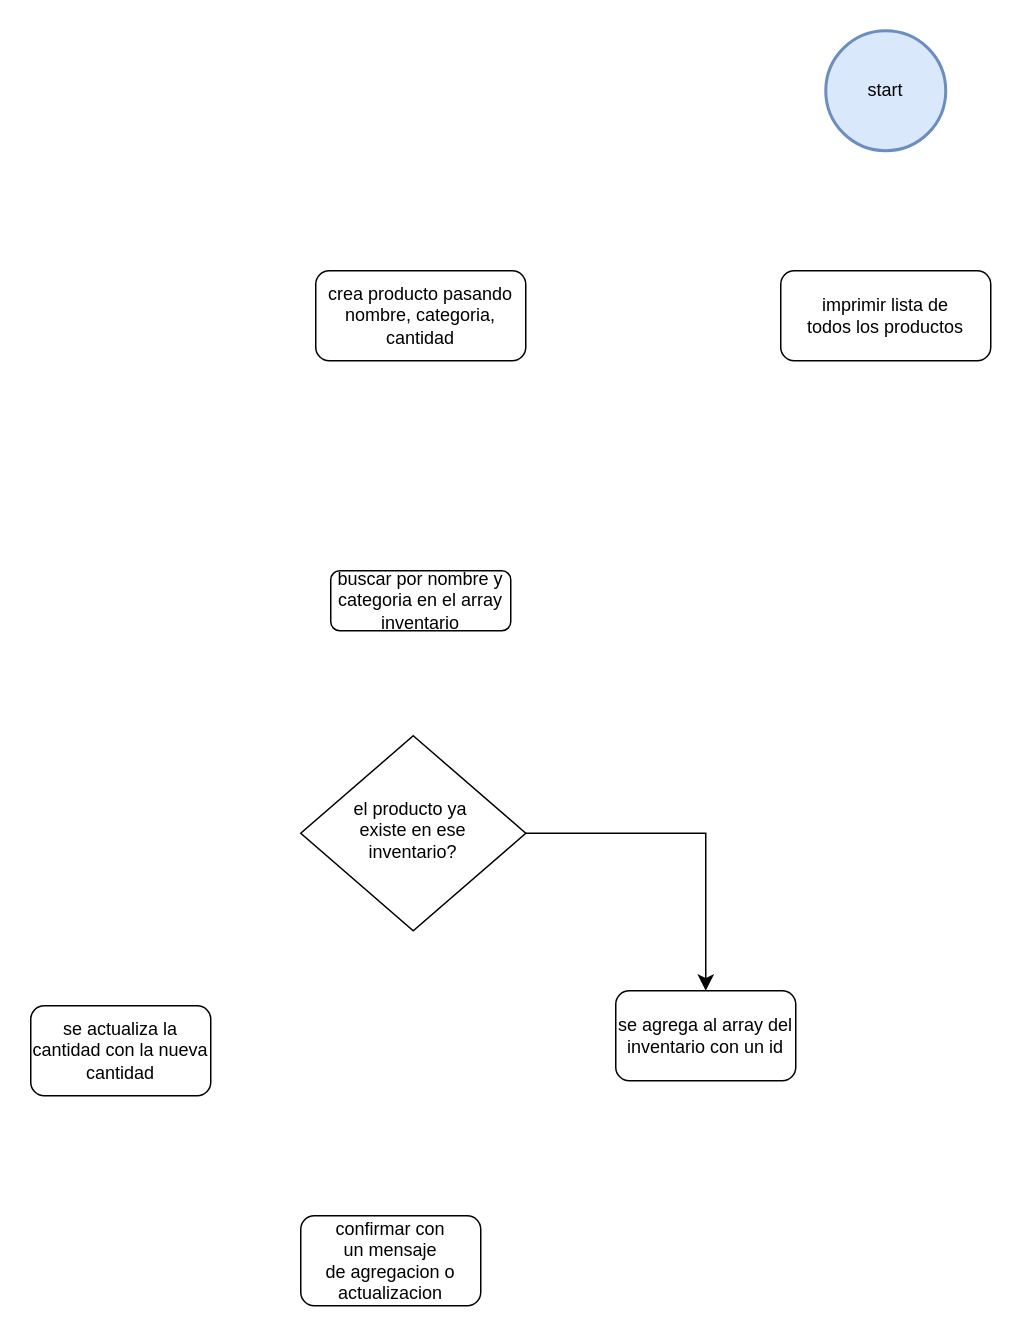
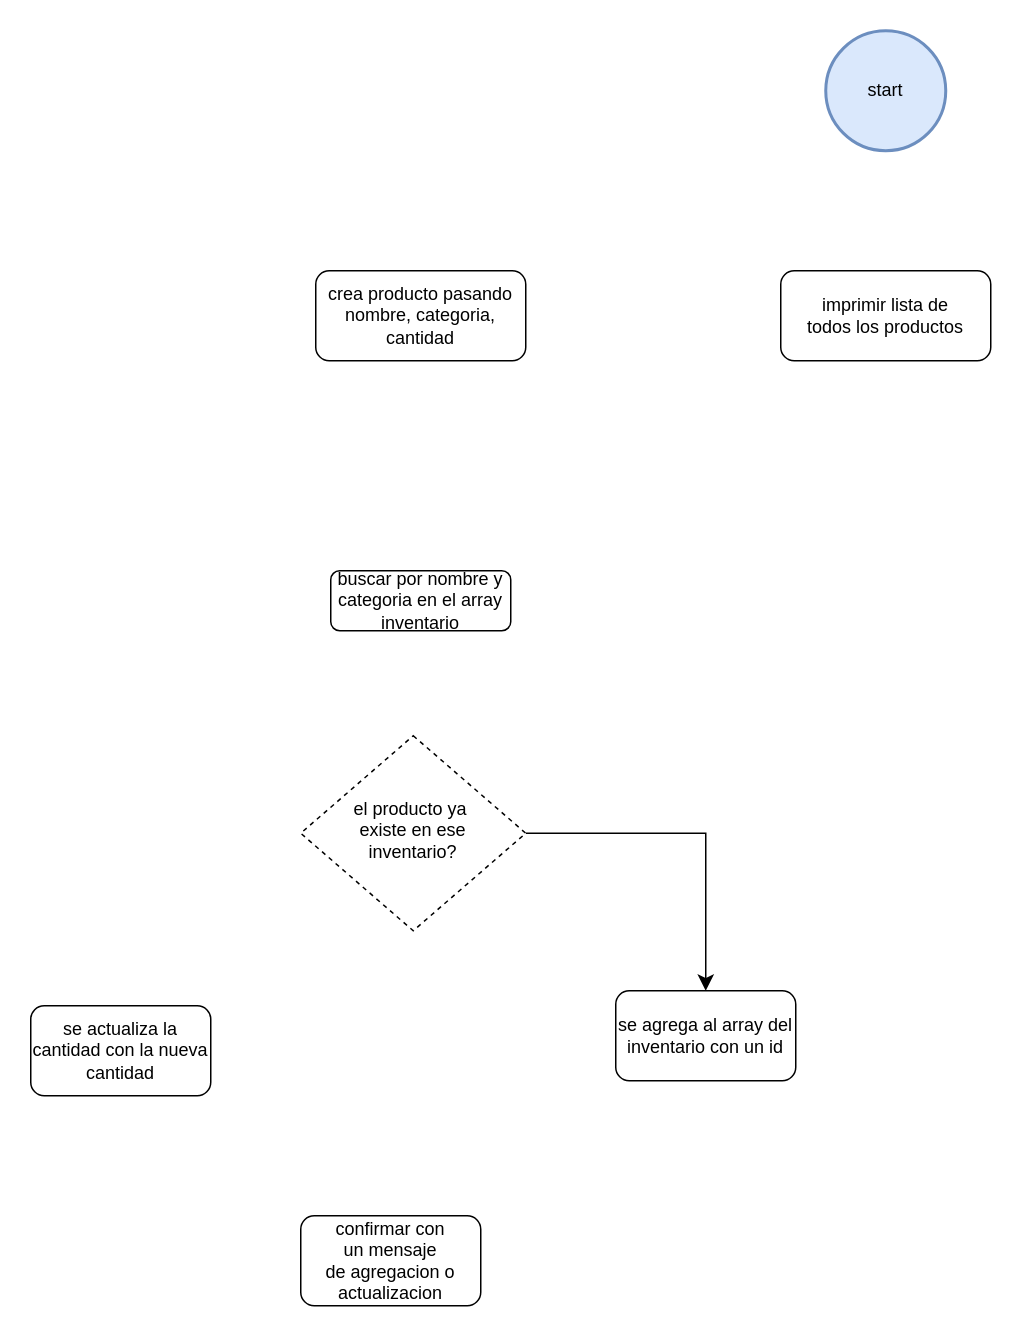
(413, 833) -> (413, 833)
